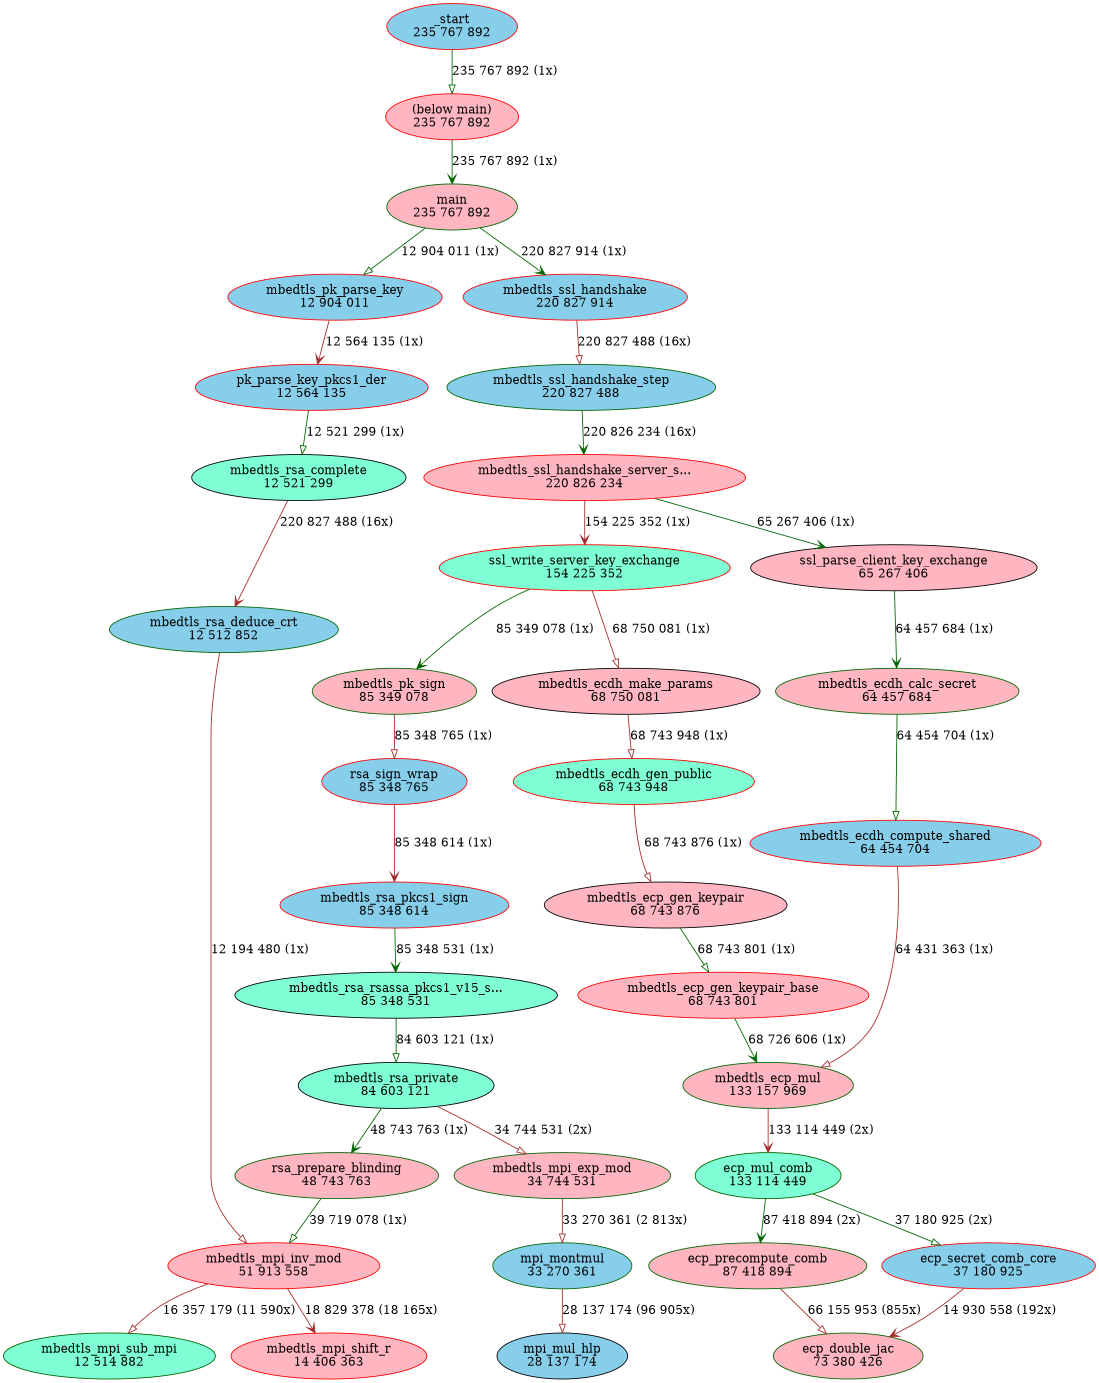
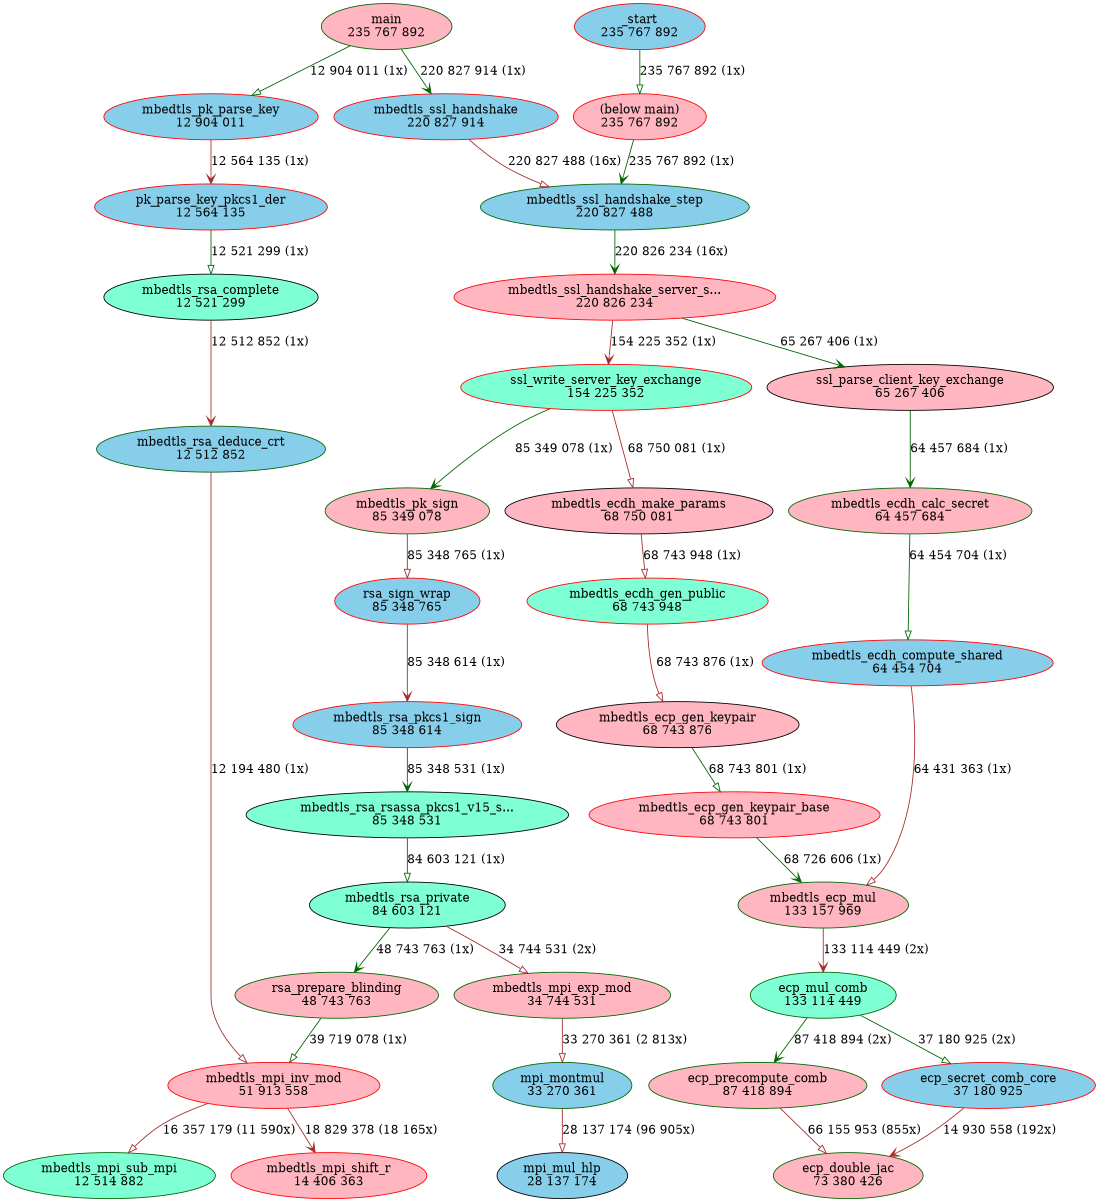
(452, 157) -> (629, 158)
(337, 523) -> (260, 342)
